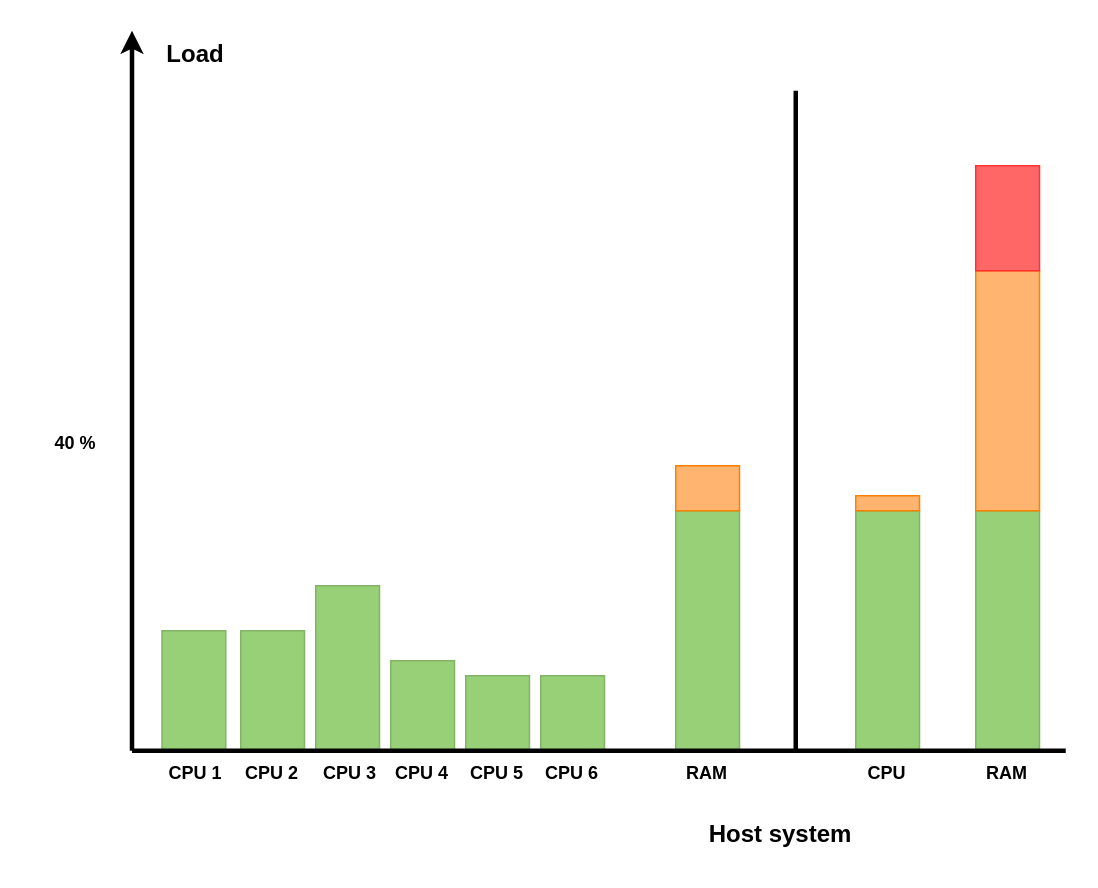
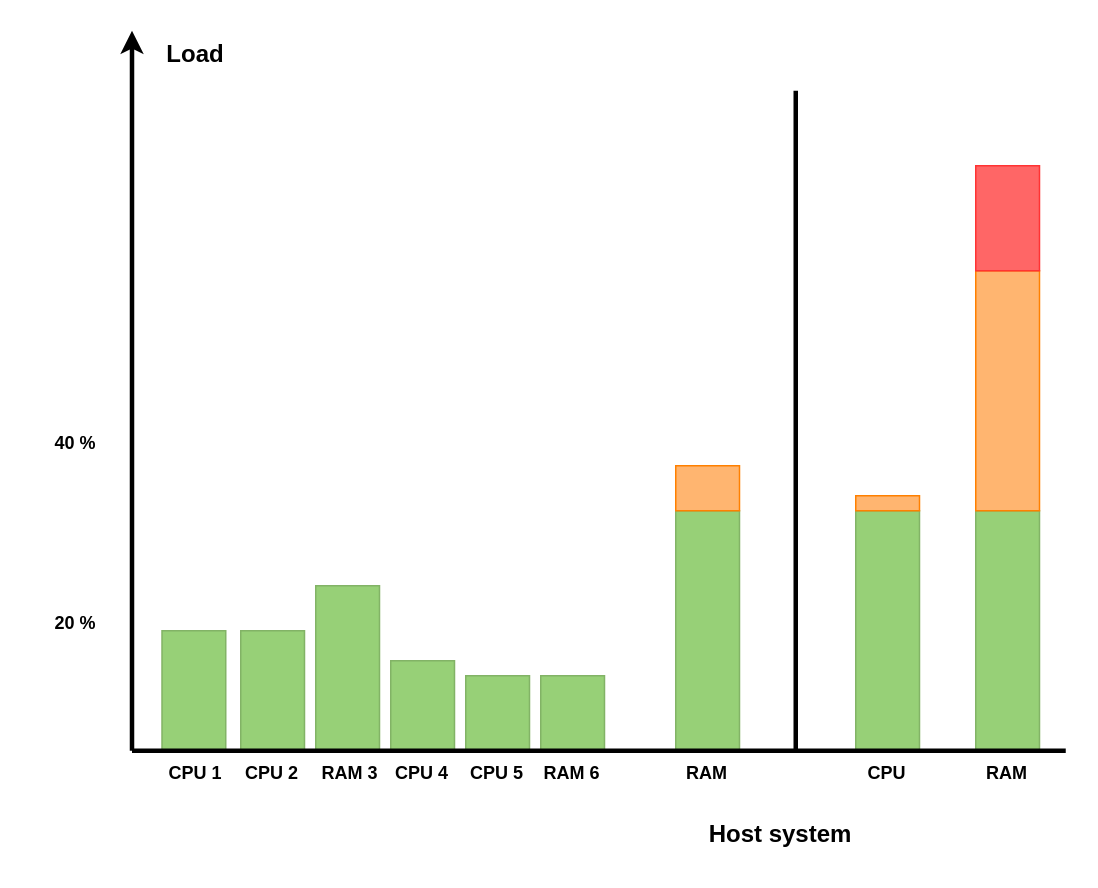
none -> (76, 623)
(350, 773) -> (350, 773)
(572, 773) -> (572, 773)
